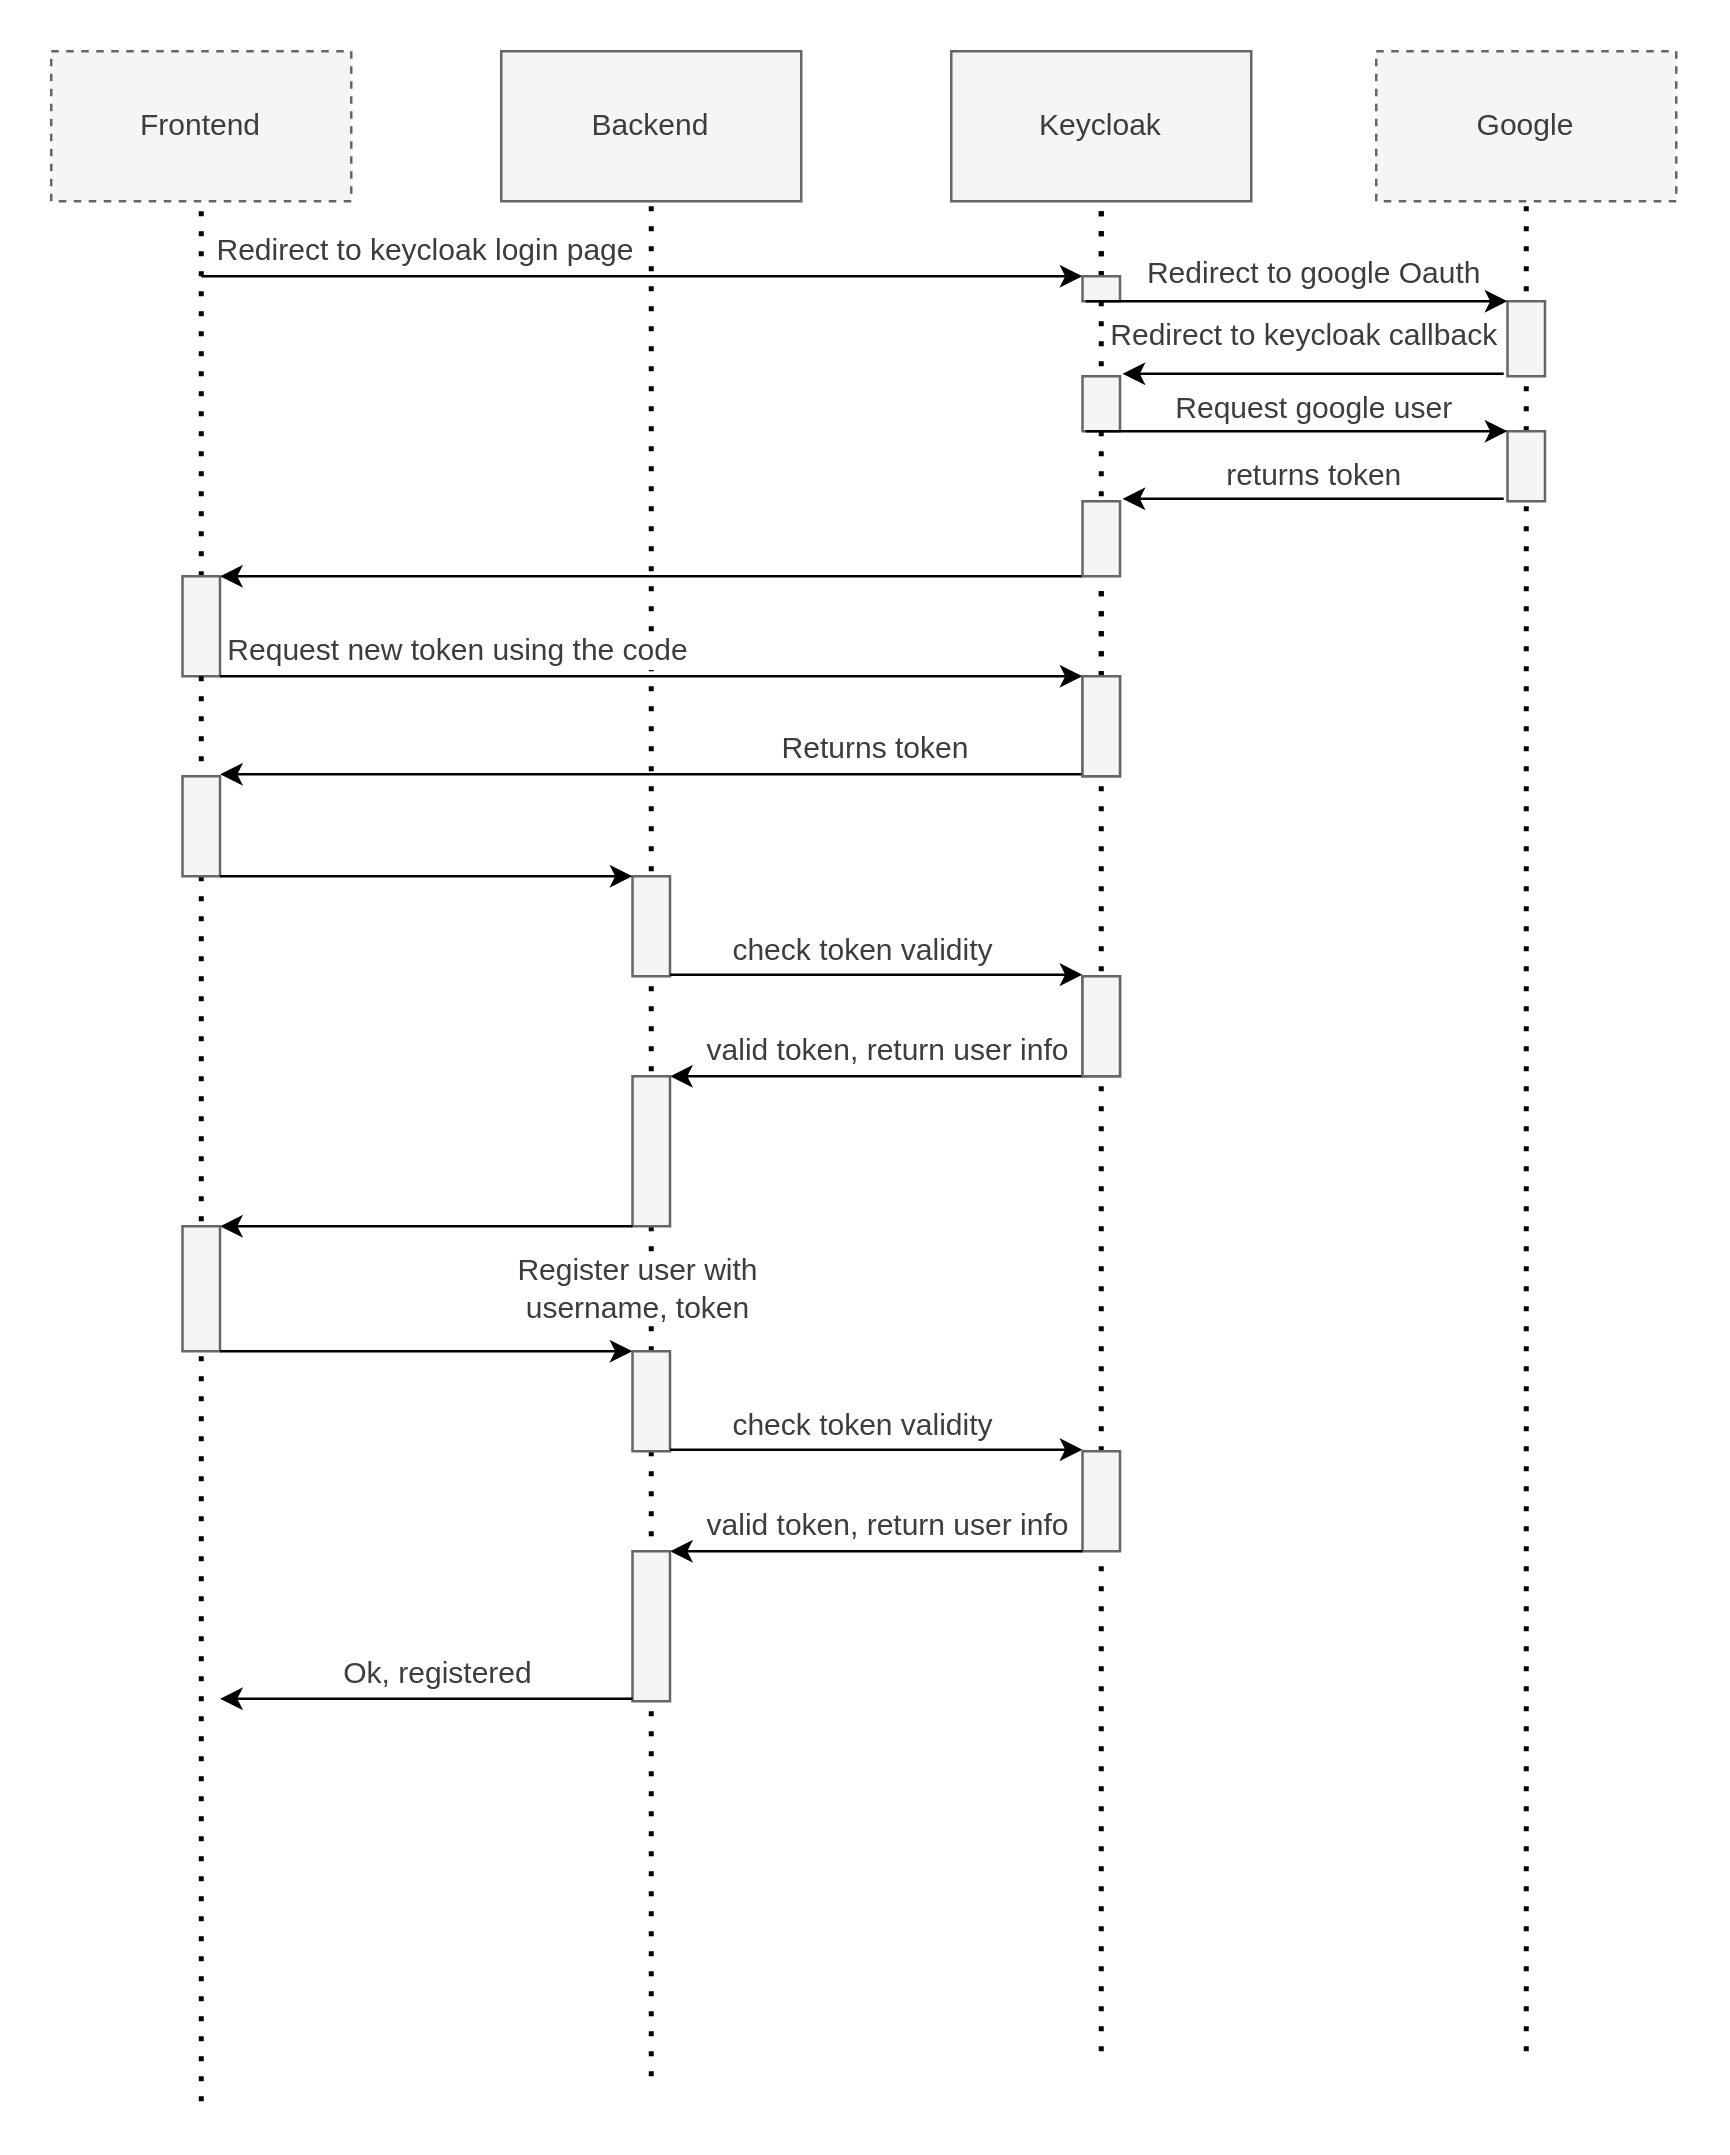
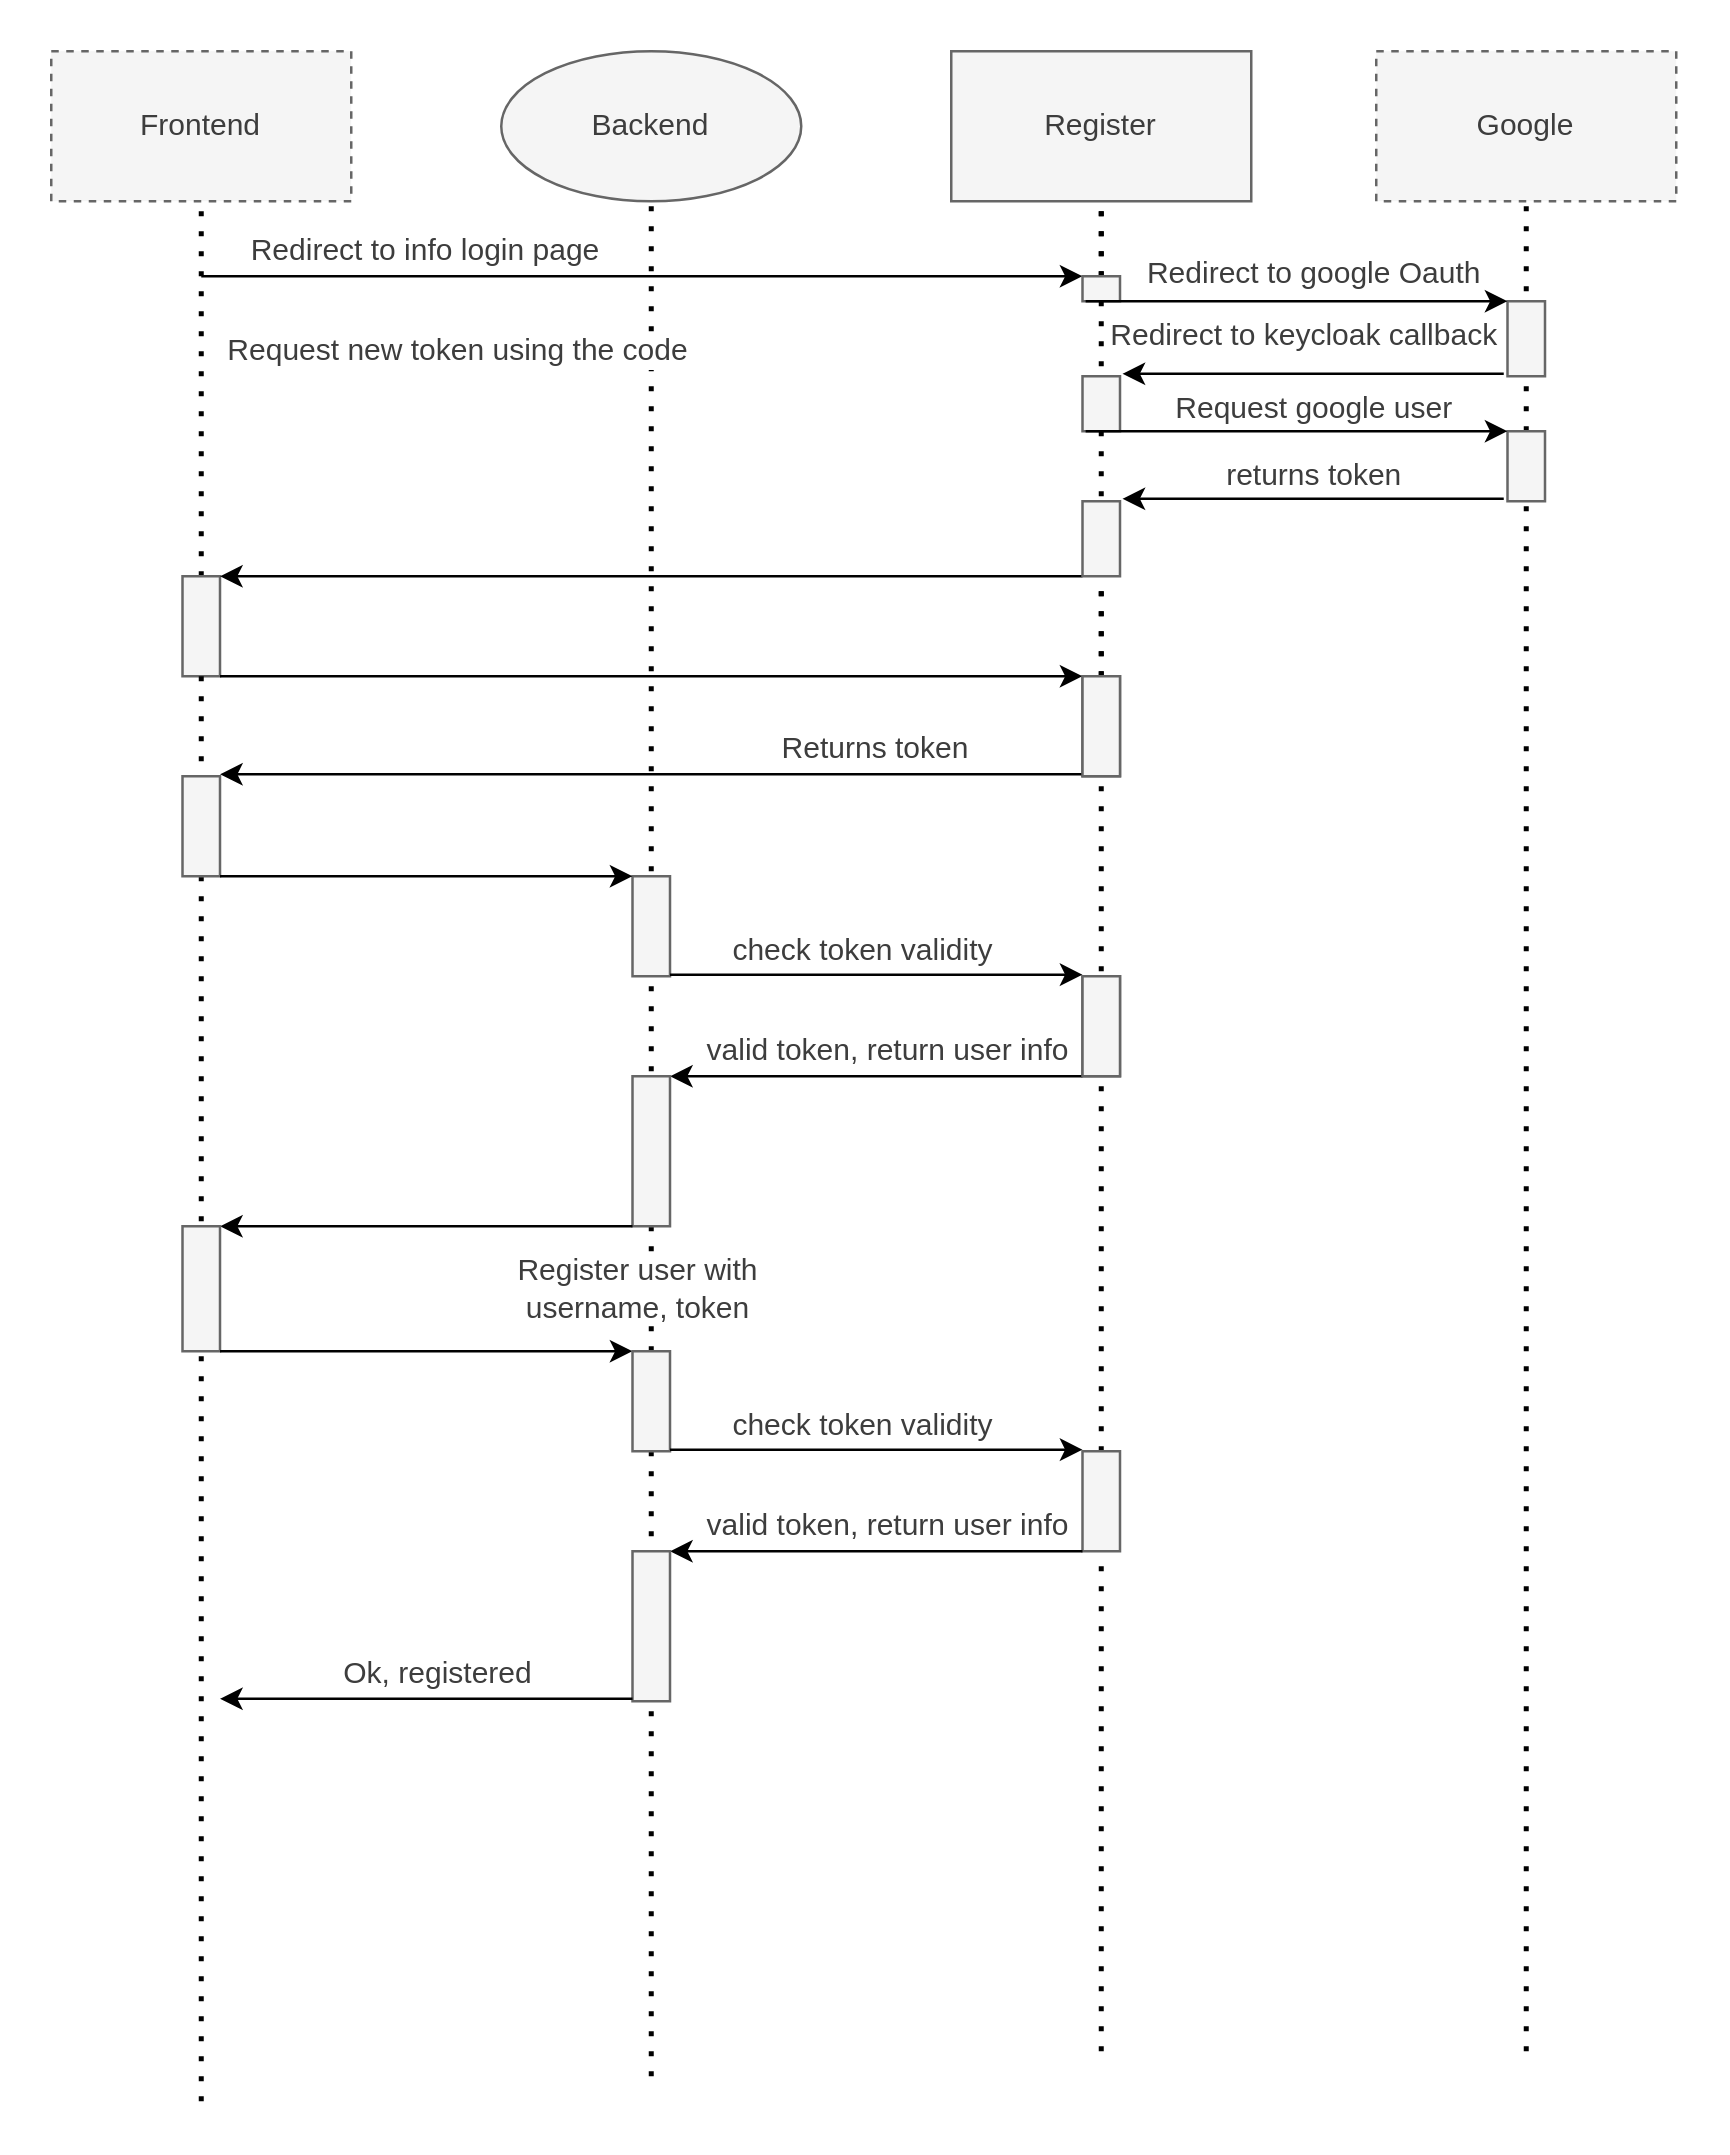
(651, 126) -> (651, 126)
(1101, 126) -> (1101, 126)
(426, 251) -> (426, 251)
(458, 651) -> (458, 351)
